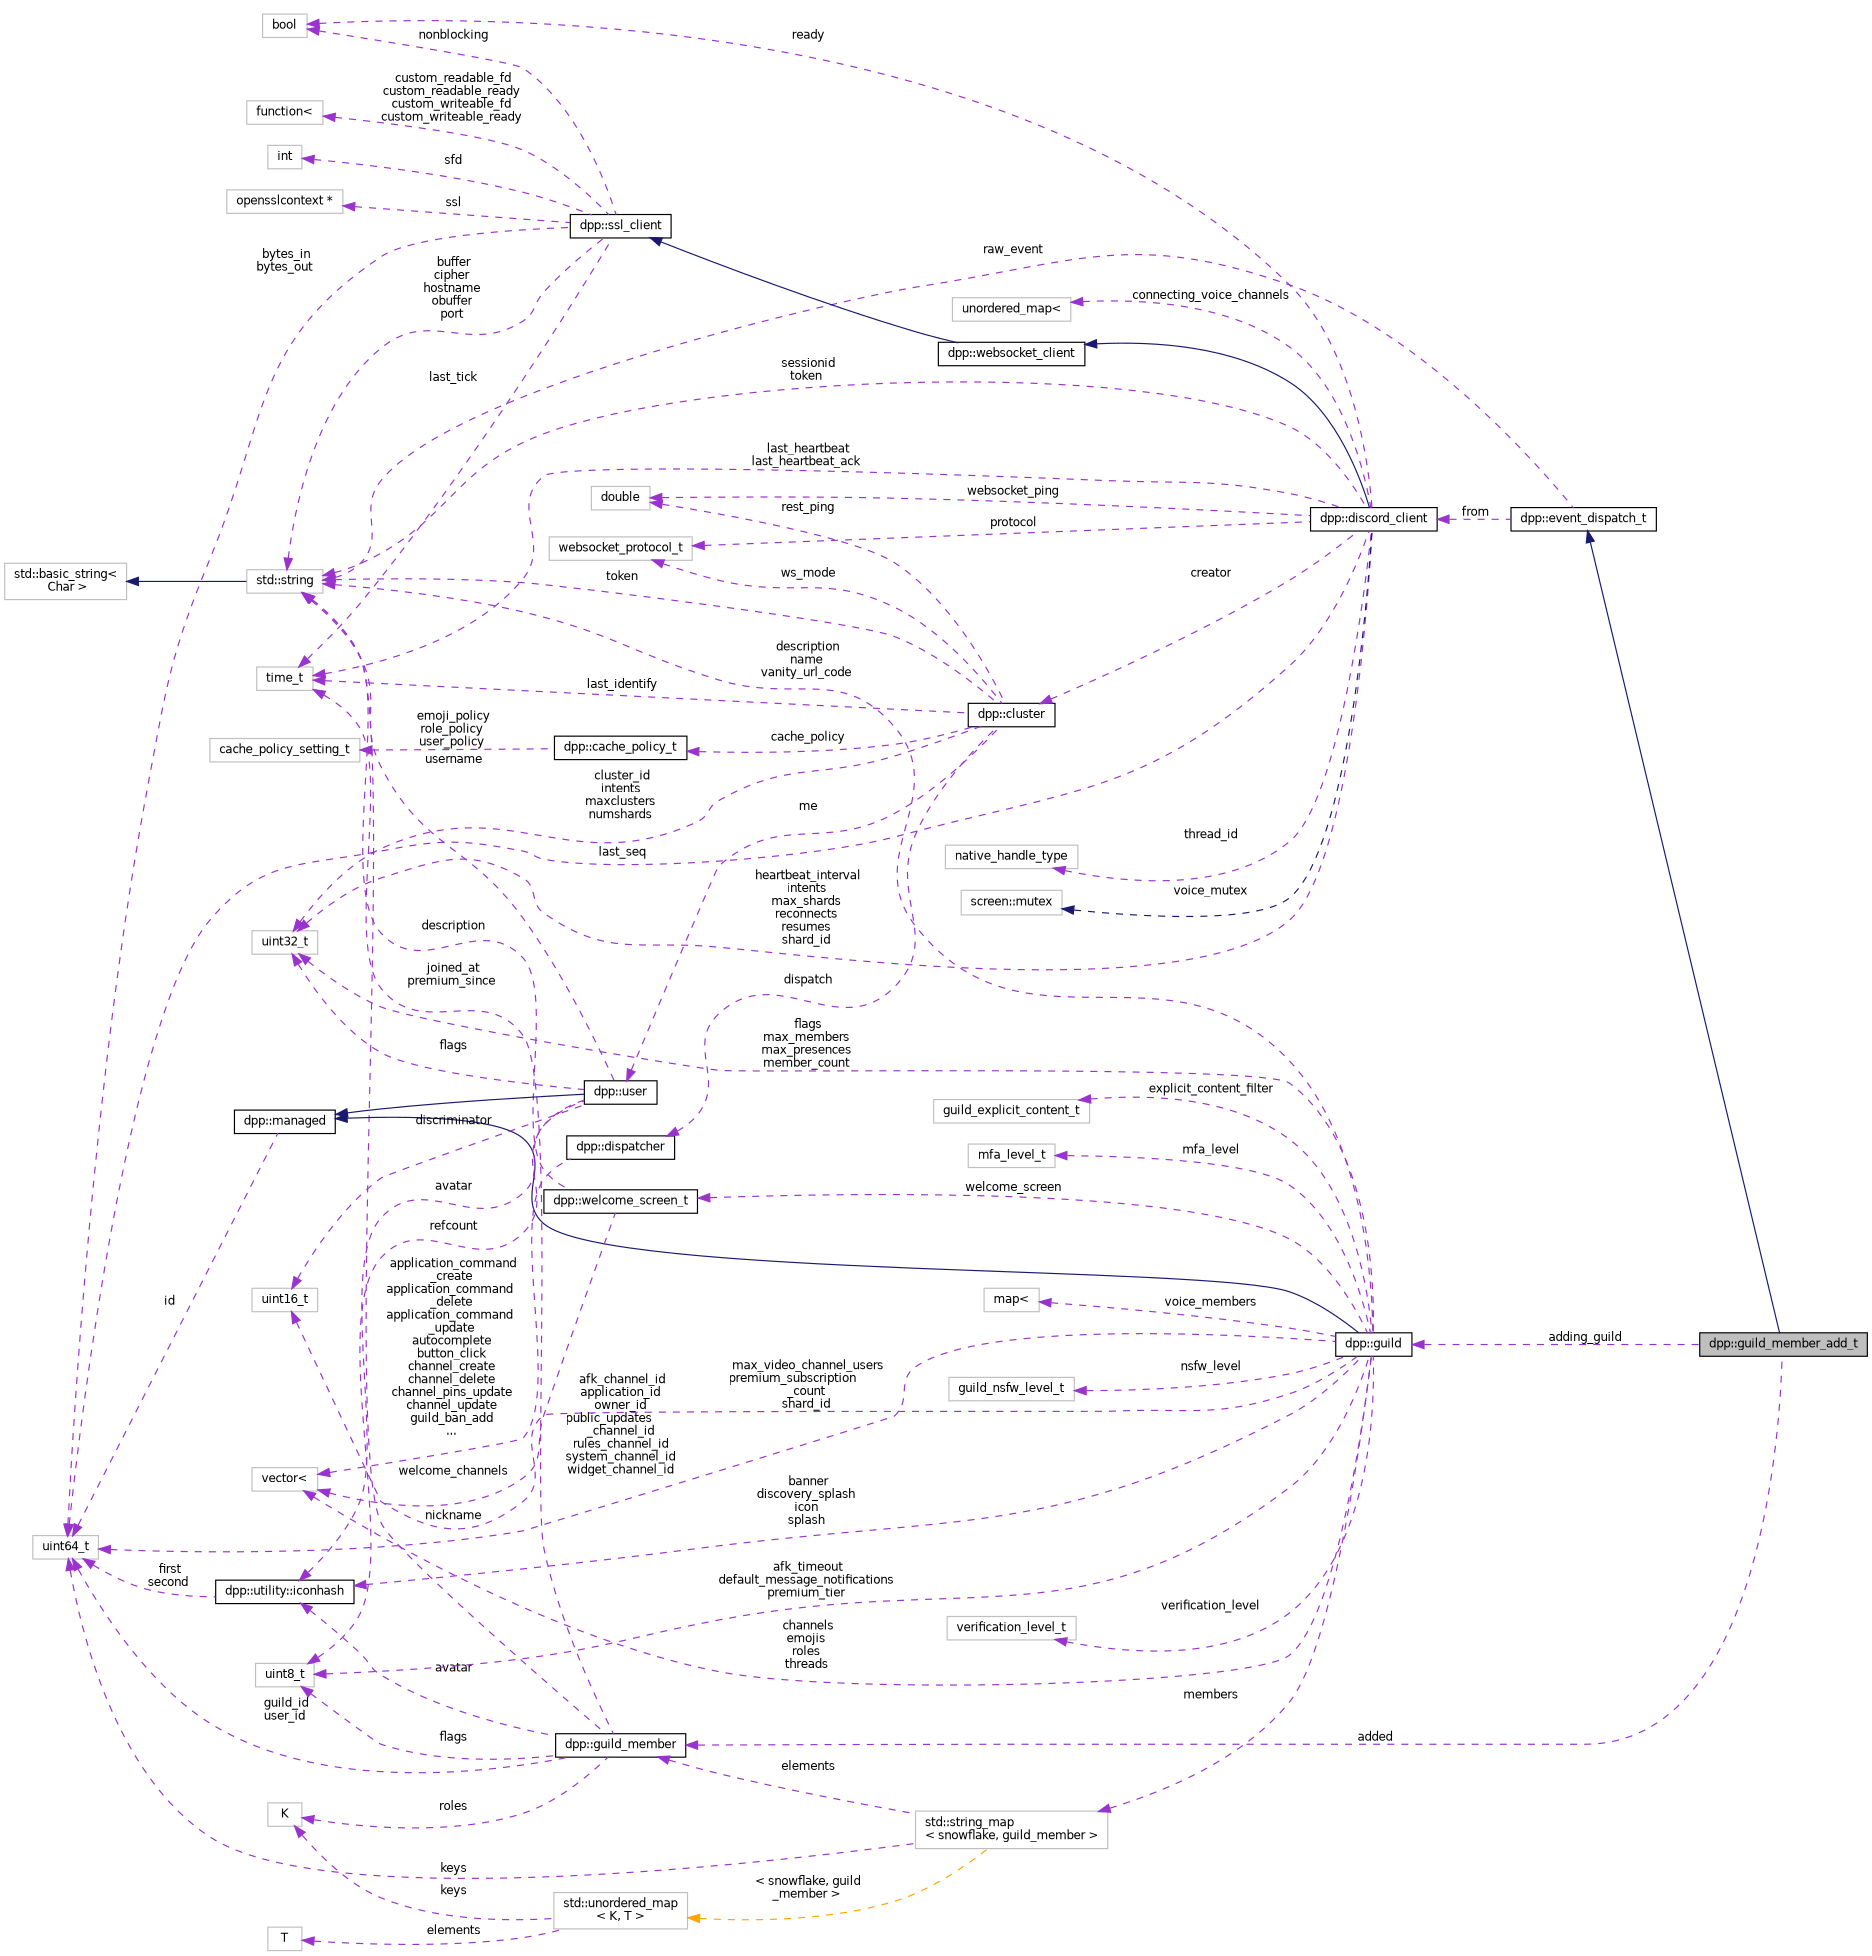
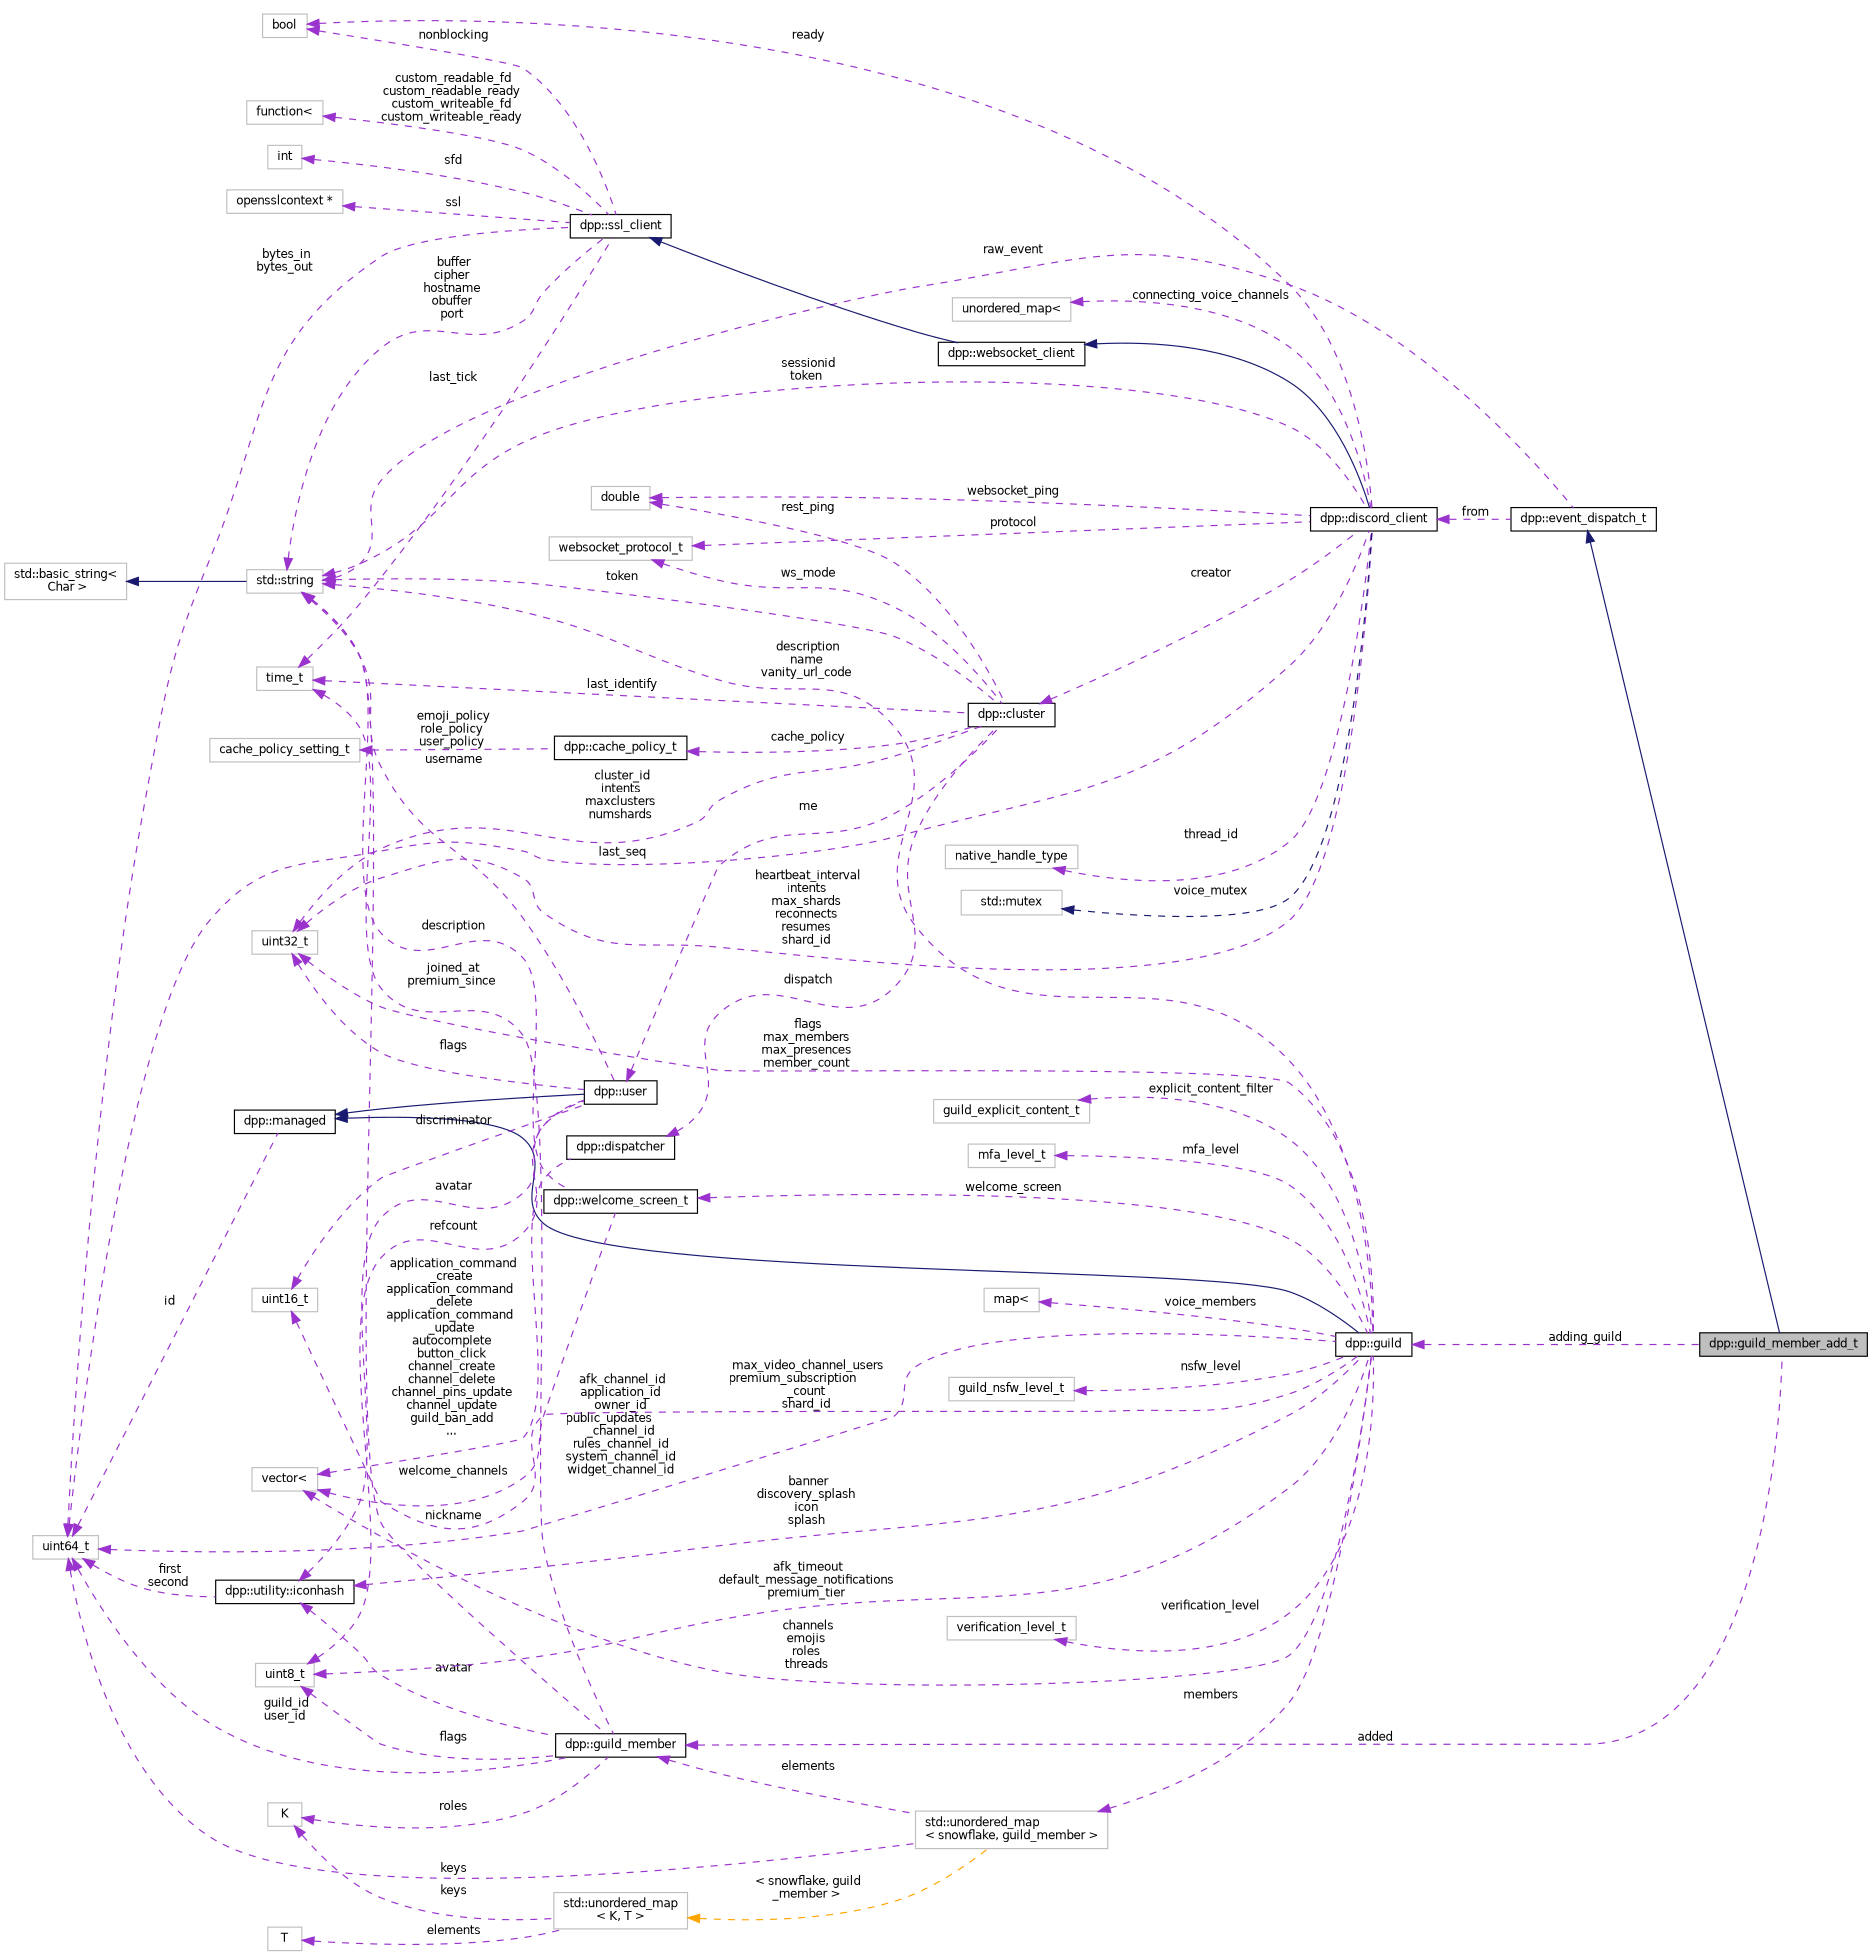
(777, 470) -> none
(1012, 903) -> (1012, 903)
(1012, 1830) -> (1012, 1830)
